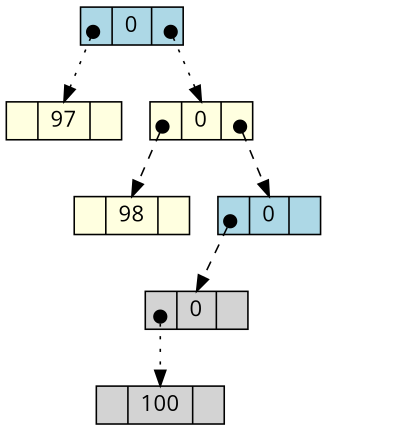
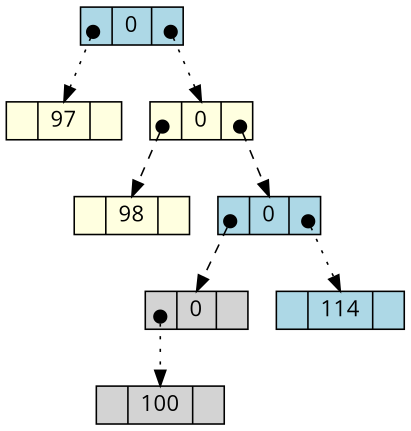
none -> (340, 310)
